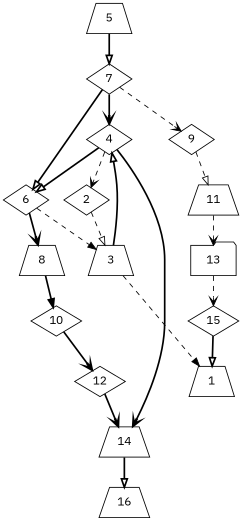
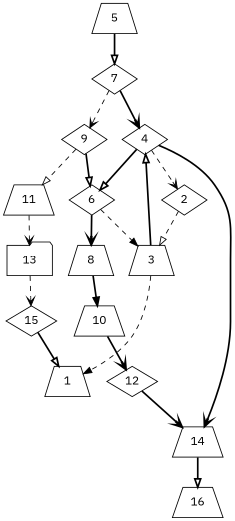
(70, 136) -> (88, 166)
(56, 321) -> (99, 321)
